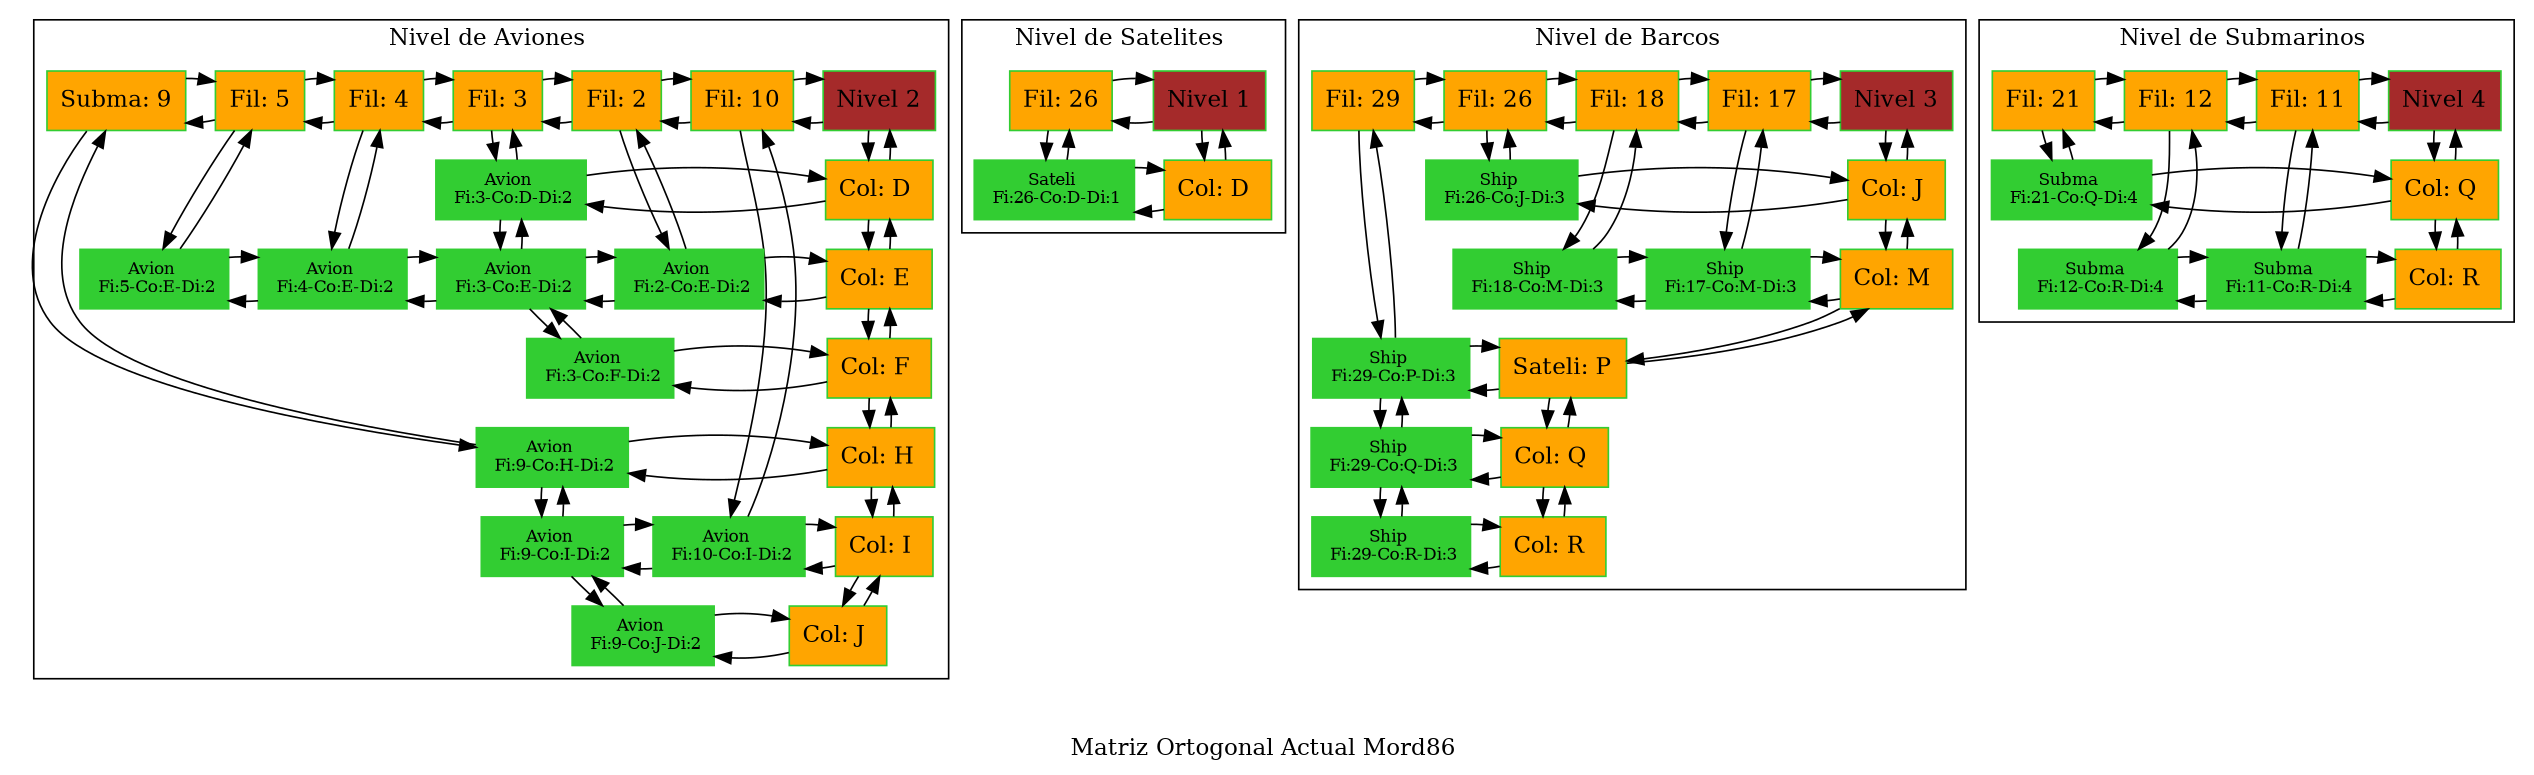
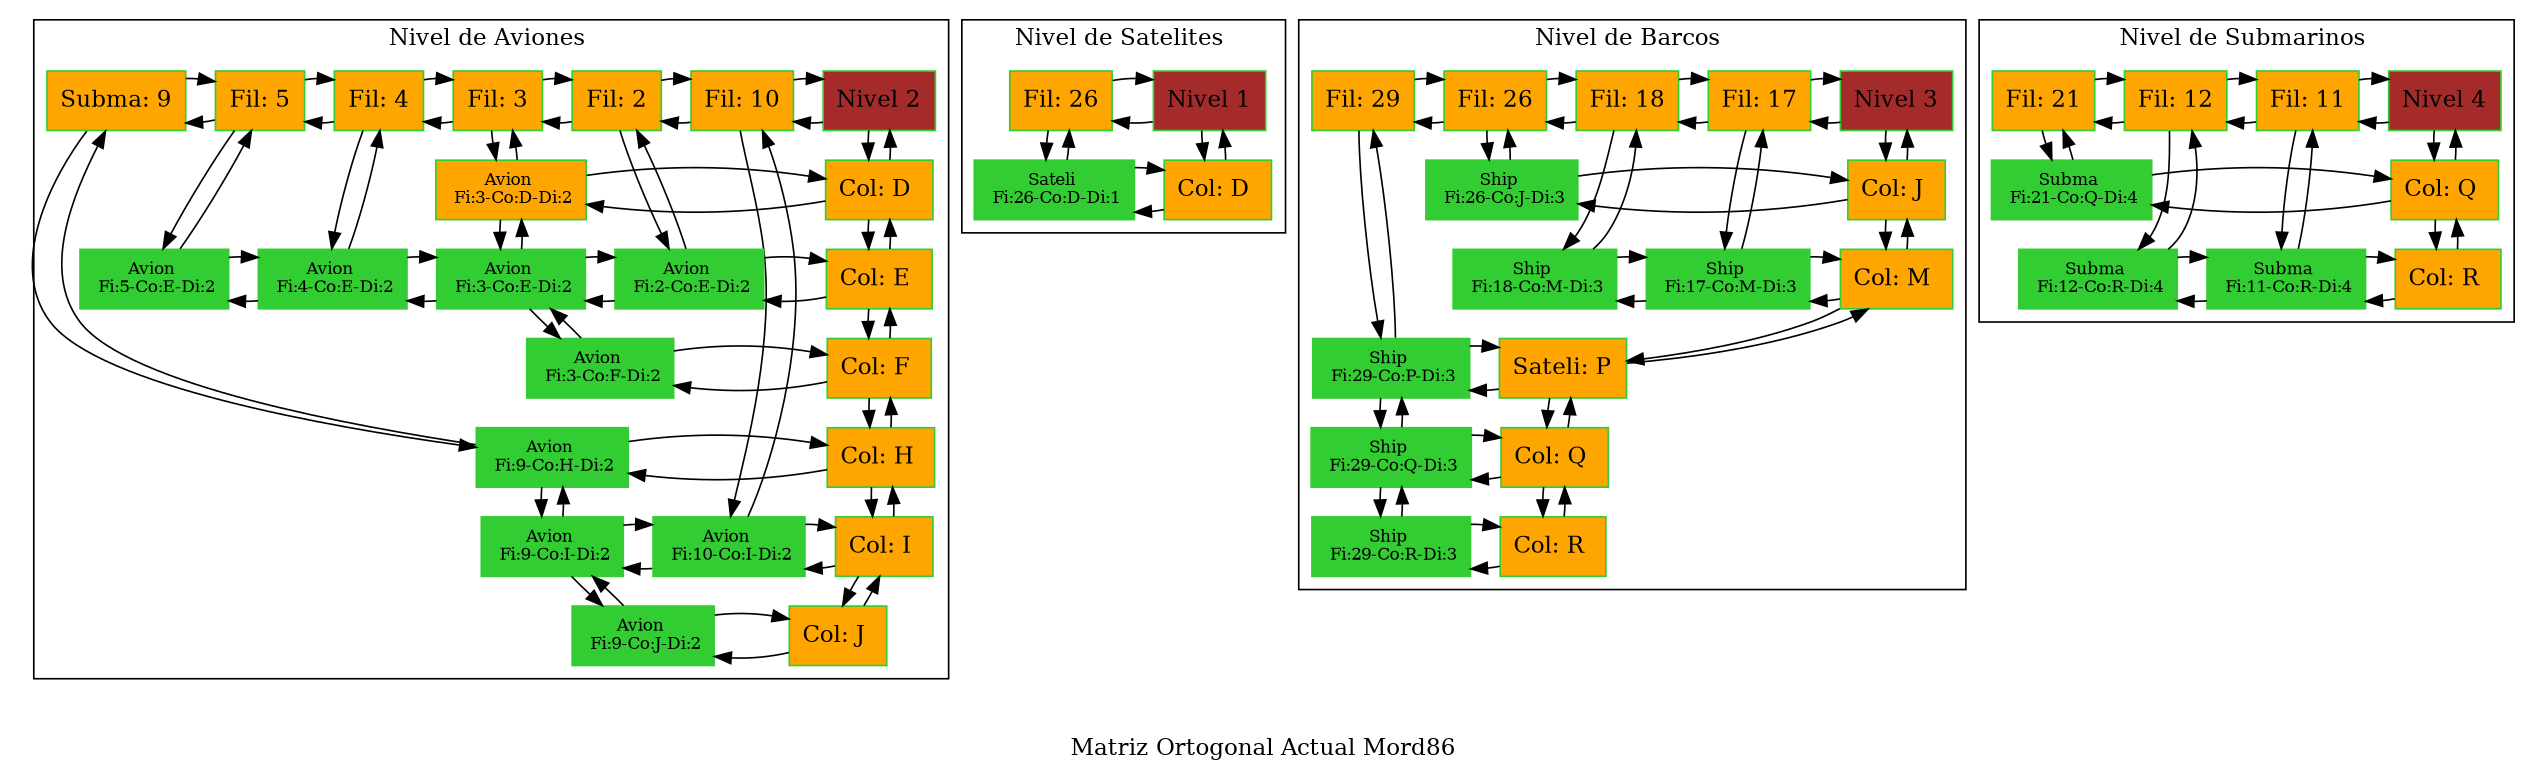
(511, 190) -> (511, 190)
